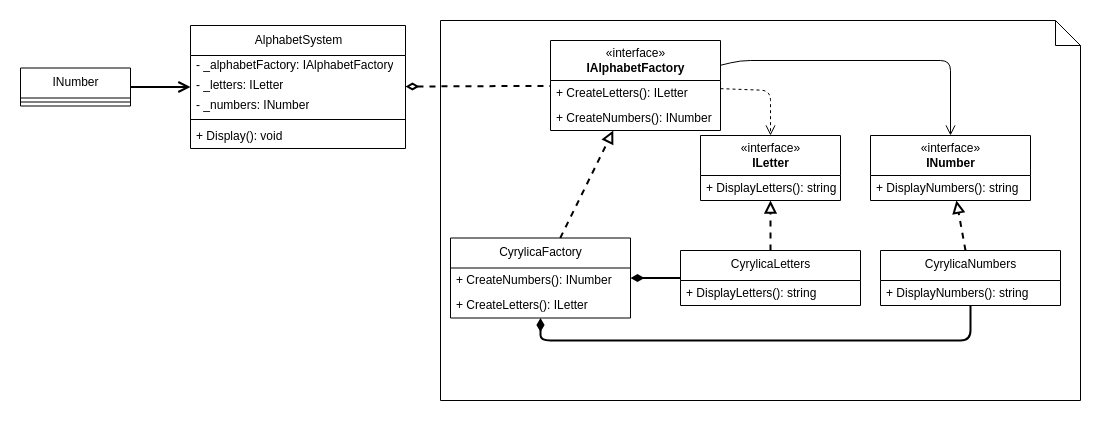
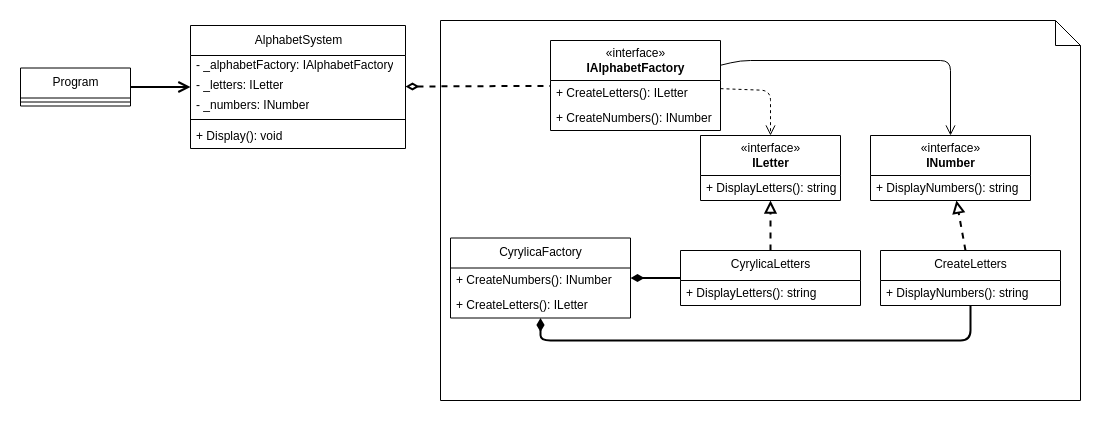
(76, 83) -> (76, 83)
(584, 190) -> none
(971, 265) -> (971, 265)
